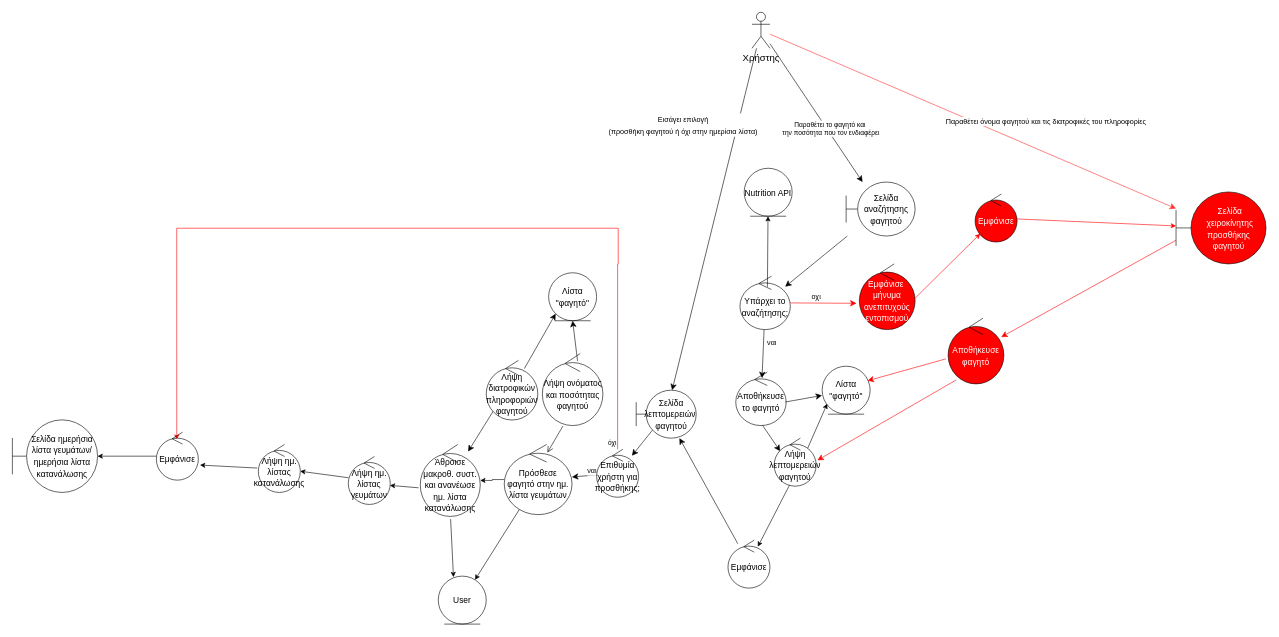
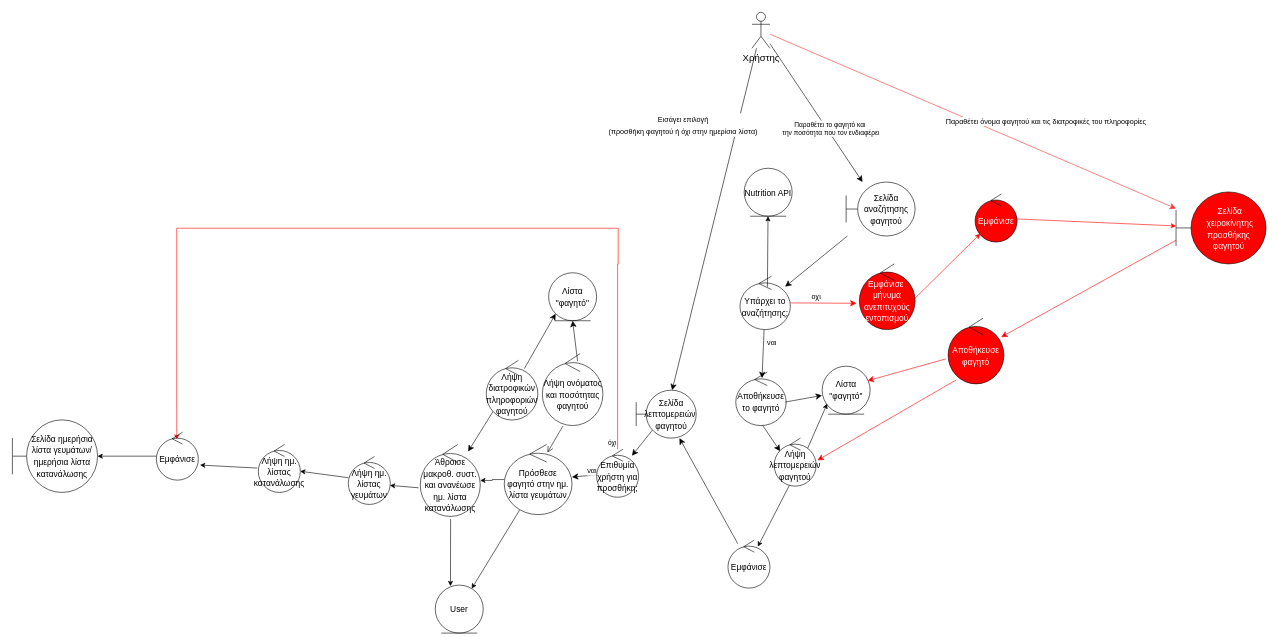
(618, 477) -> (618, 477)
(462, 600) -> (459, 609)
